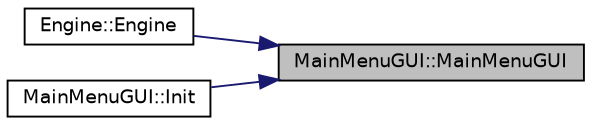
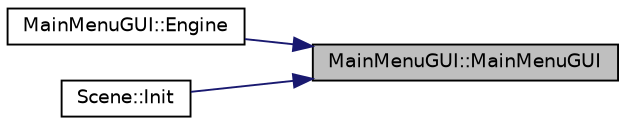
(109, 27) -> (126, 27)
(109, 99) -> (126, 99)
